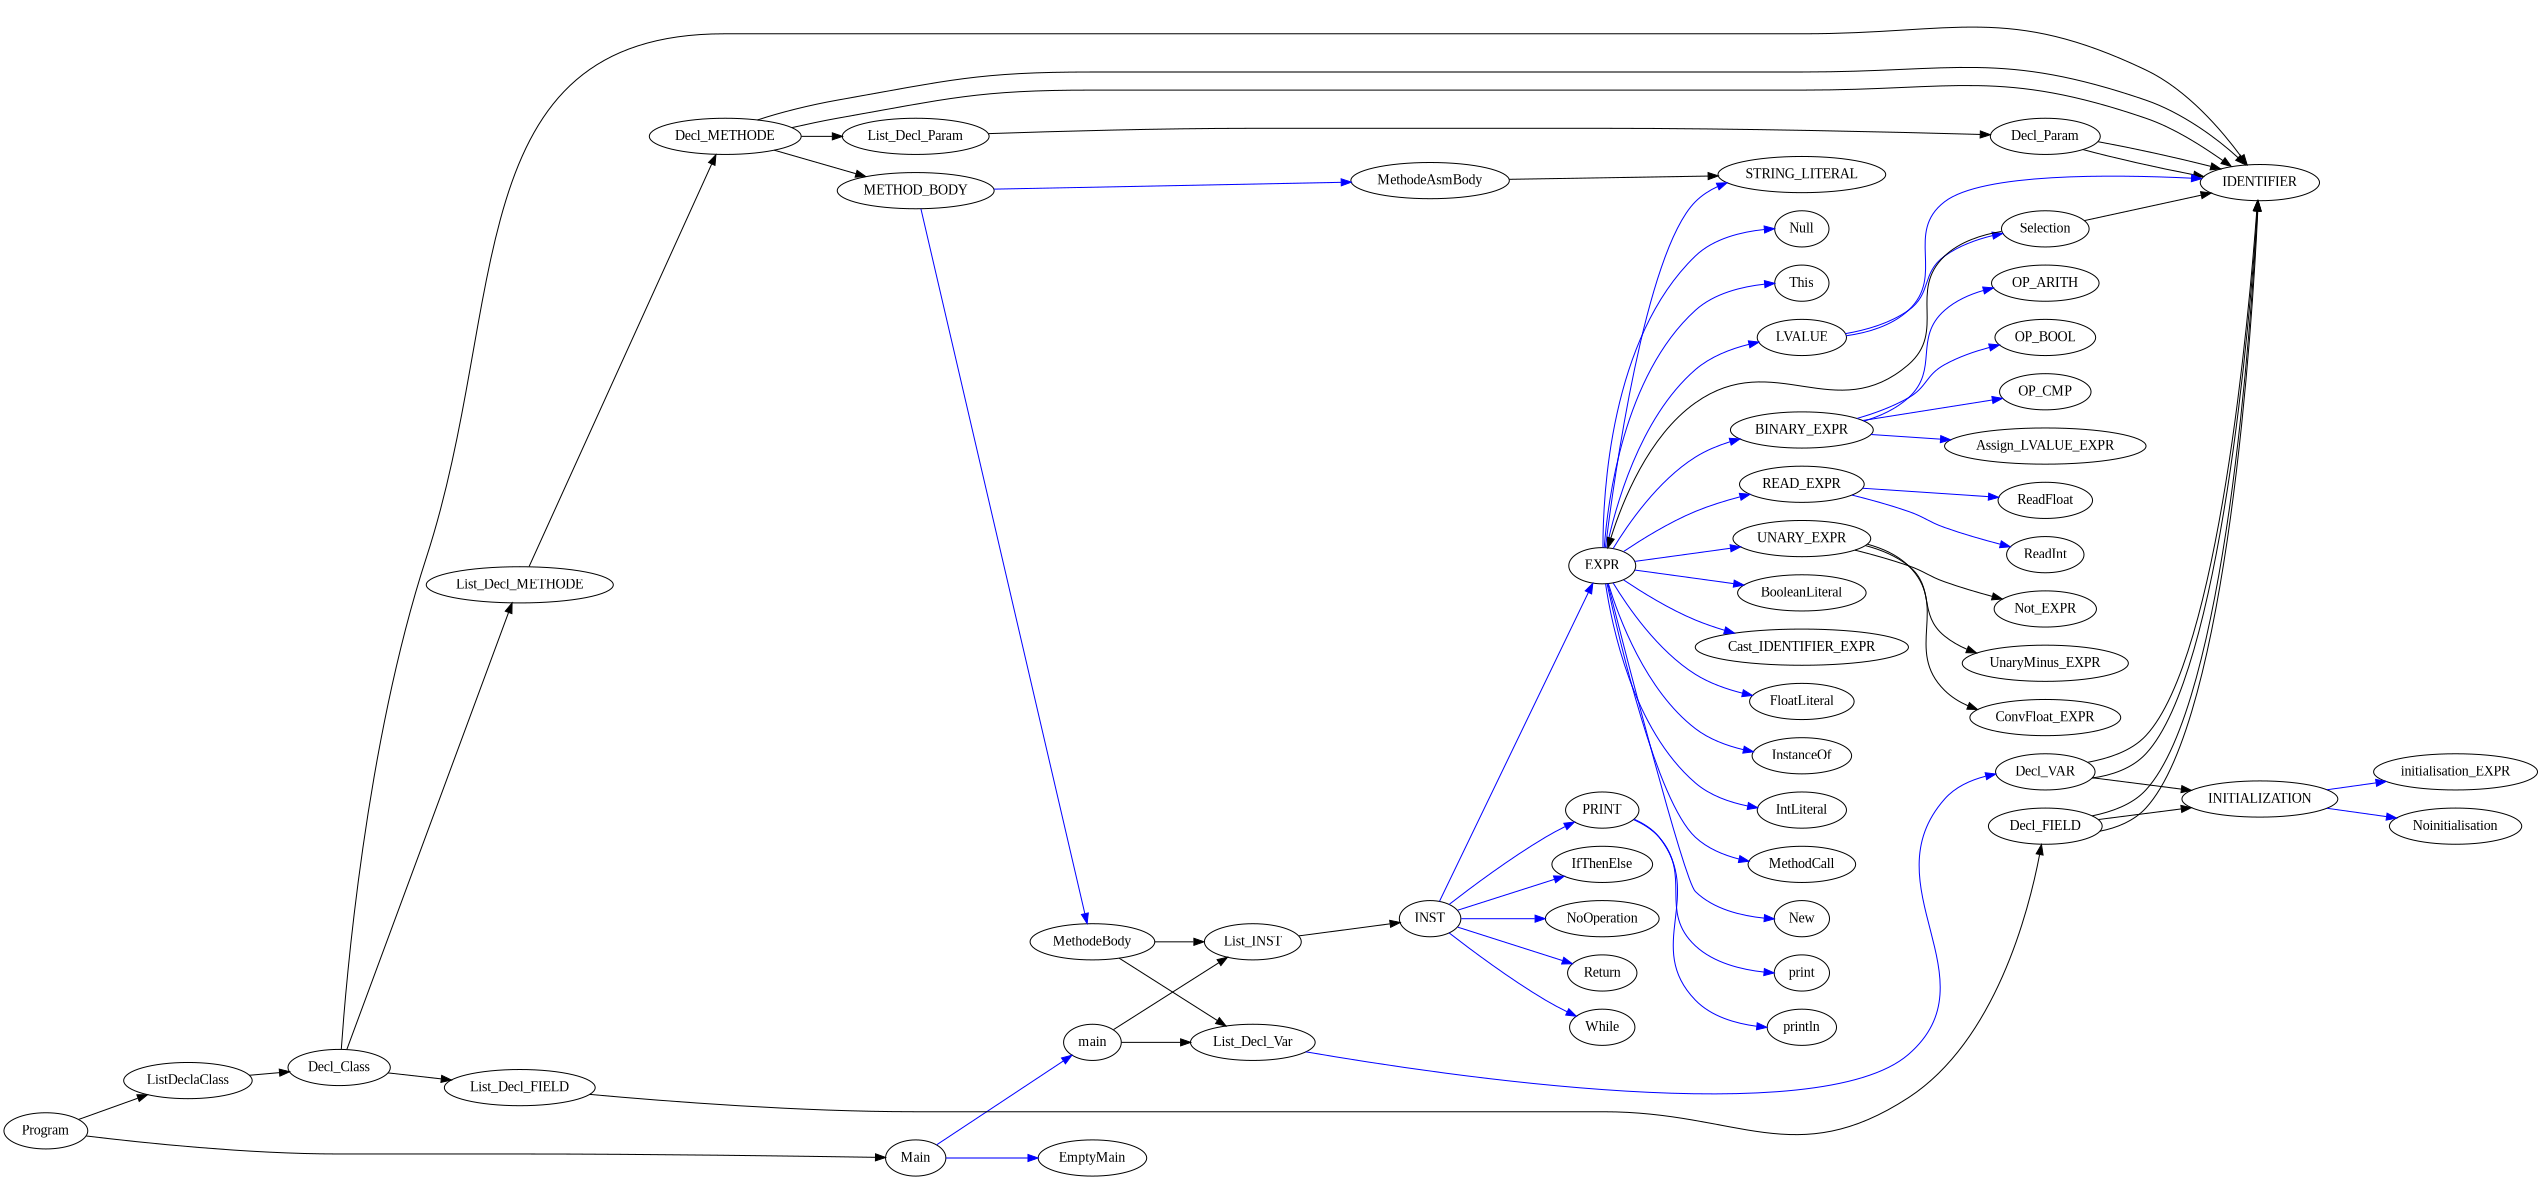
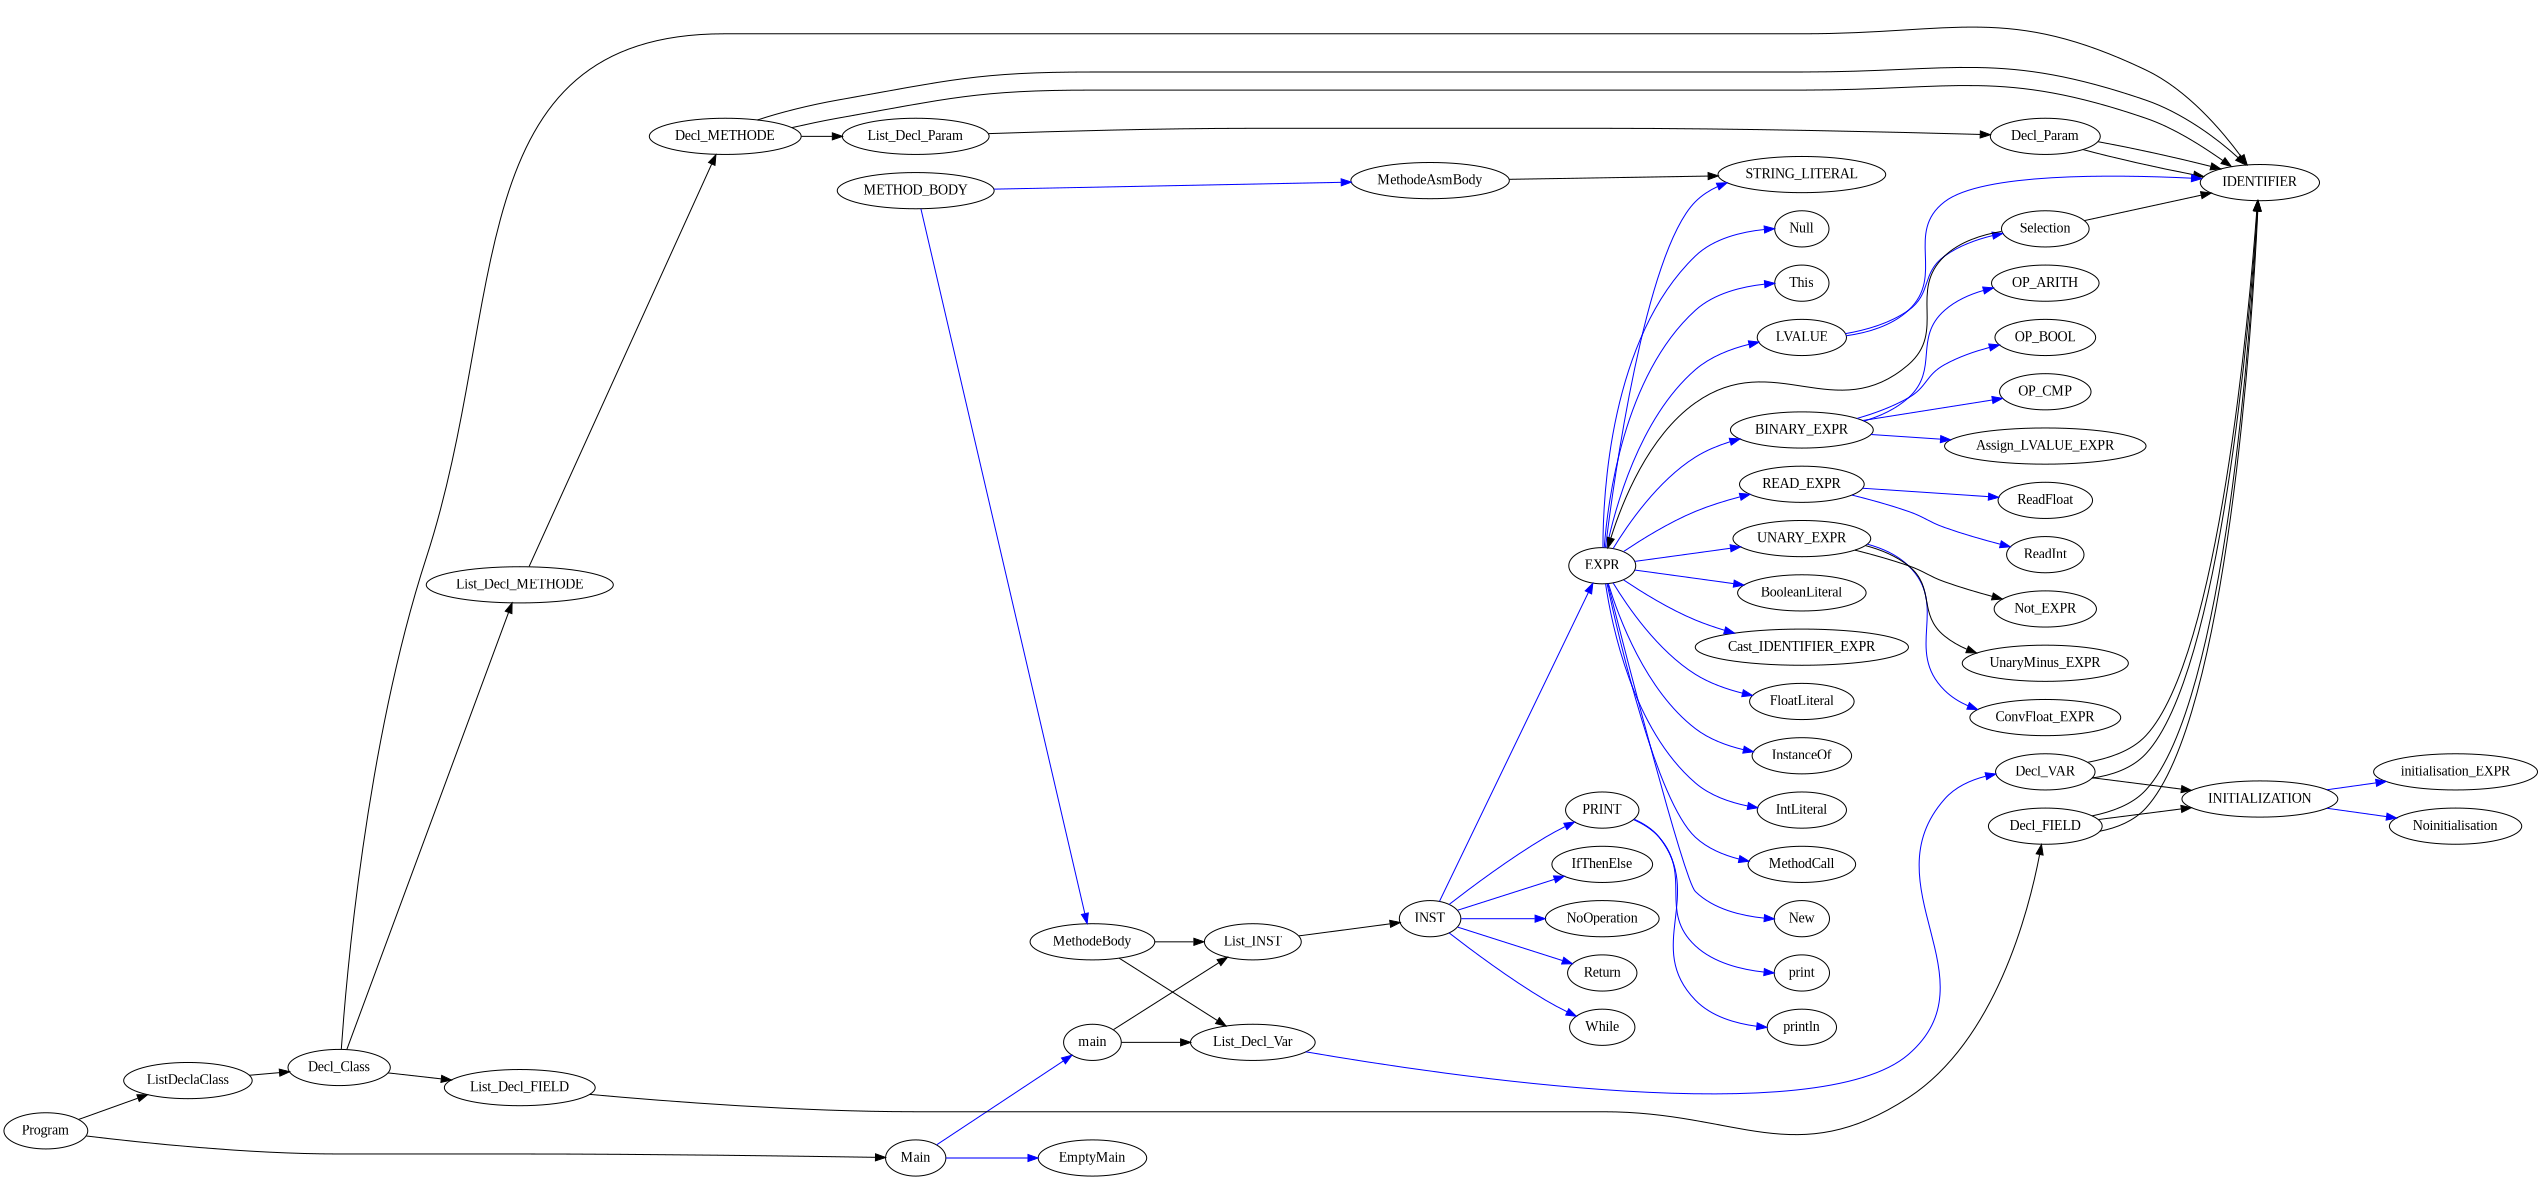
(815, 162) -> none
(1927, 624) -> (1927, 624)
